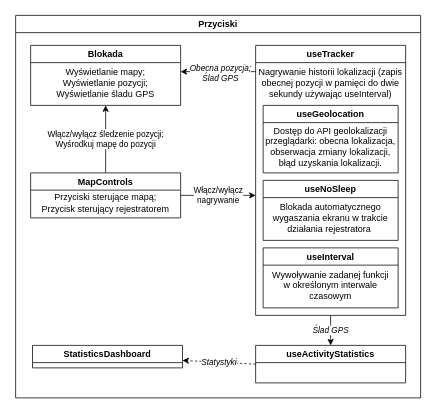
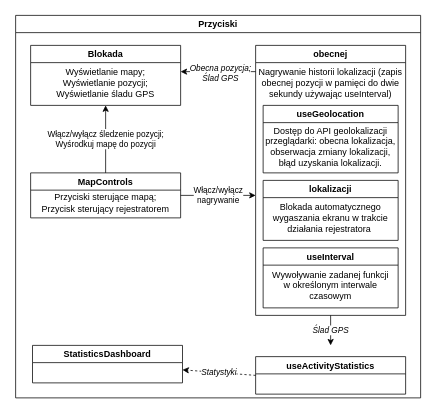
(330, 54) -> (330, 54)
(330, 189) -> (330, 189)
(107, 357) -> (107, 364)
(330, 364) -> (330, 375)
